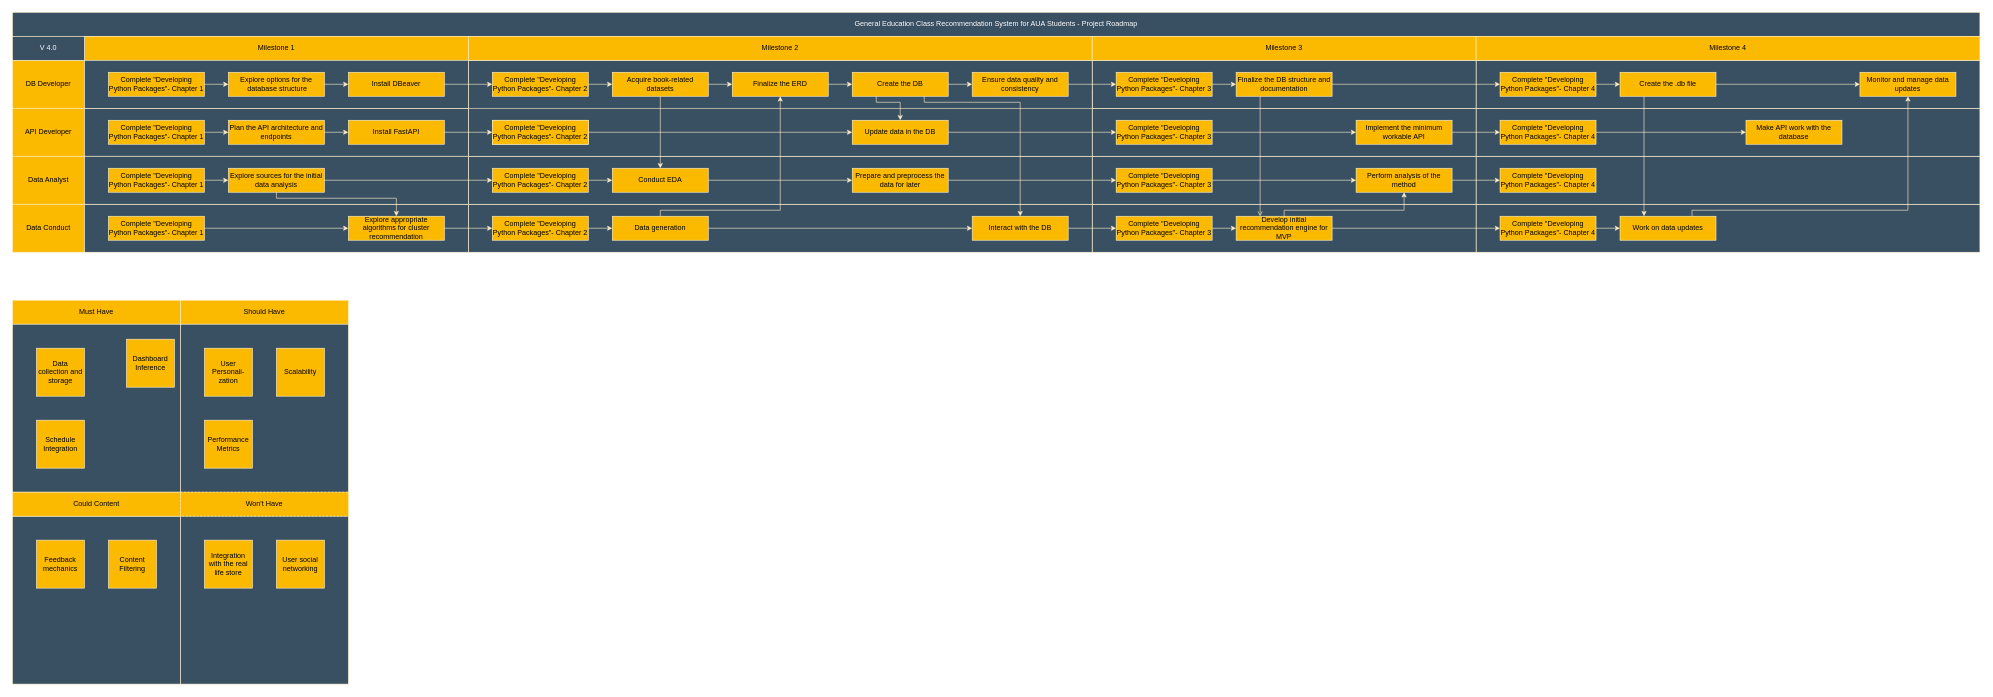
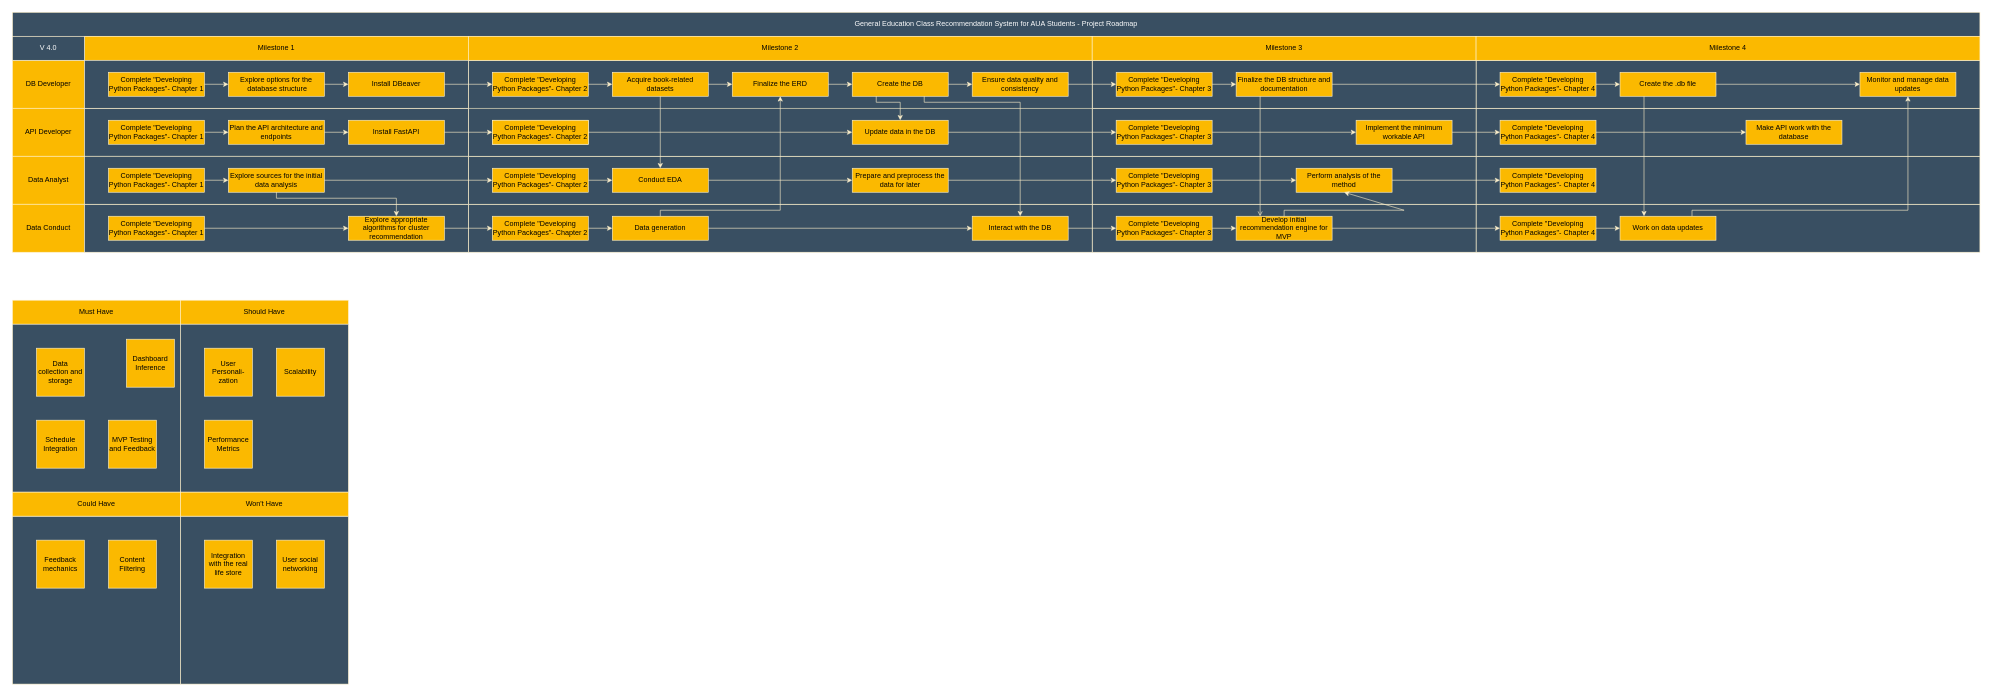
(1404, 180) -> (1344, 180)
none -> (132, 444)
(96, 504) -> (96, 504)
(264, 504) -> (264, 504)
